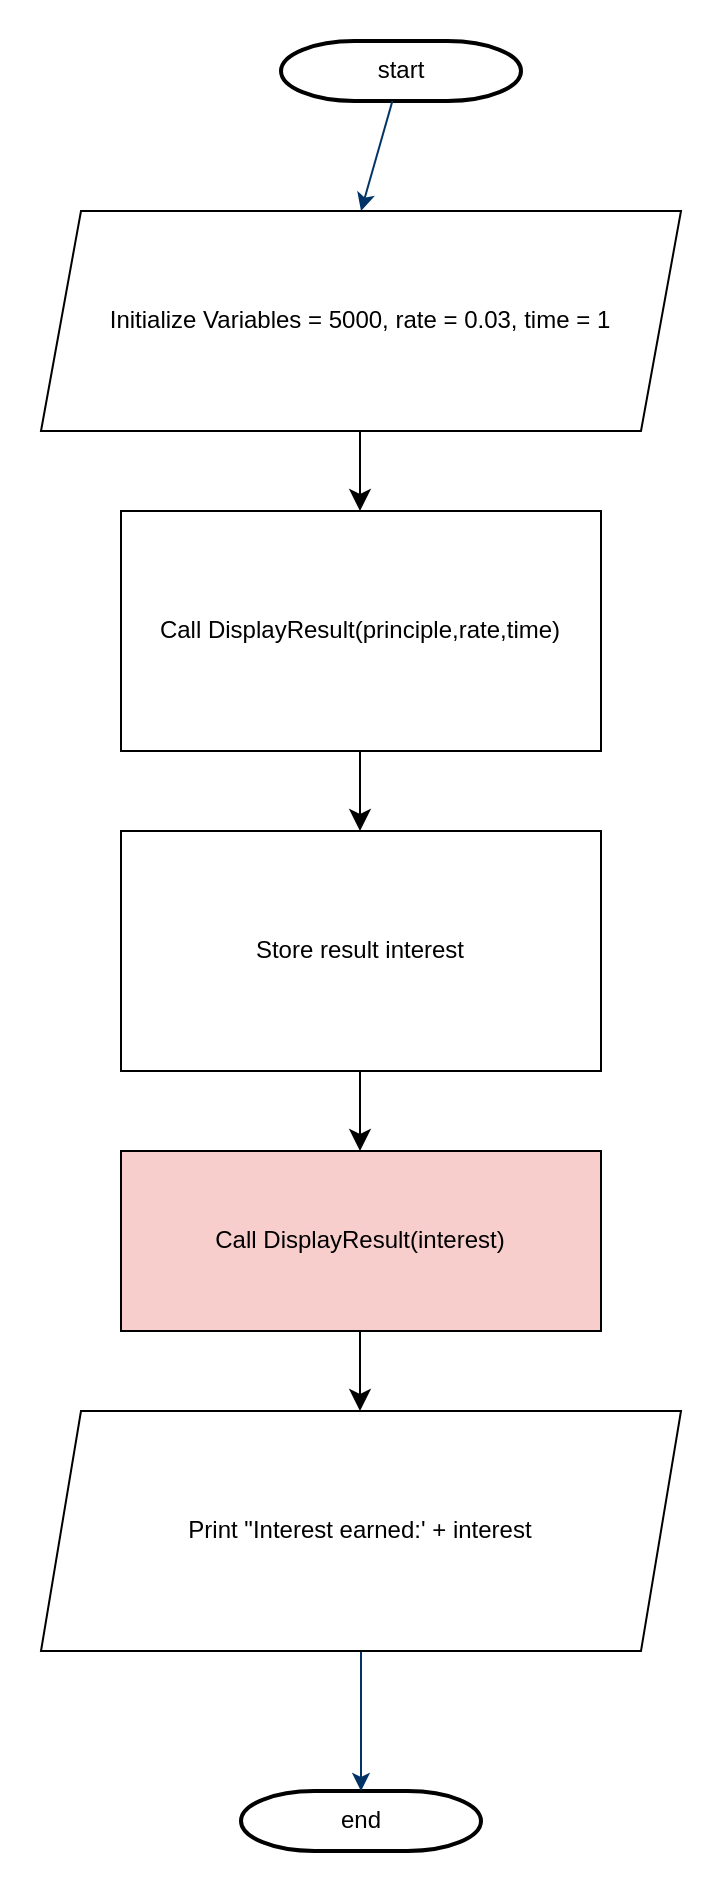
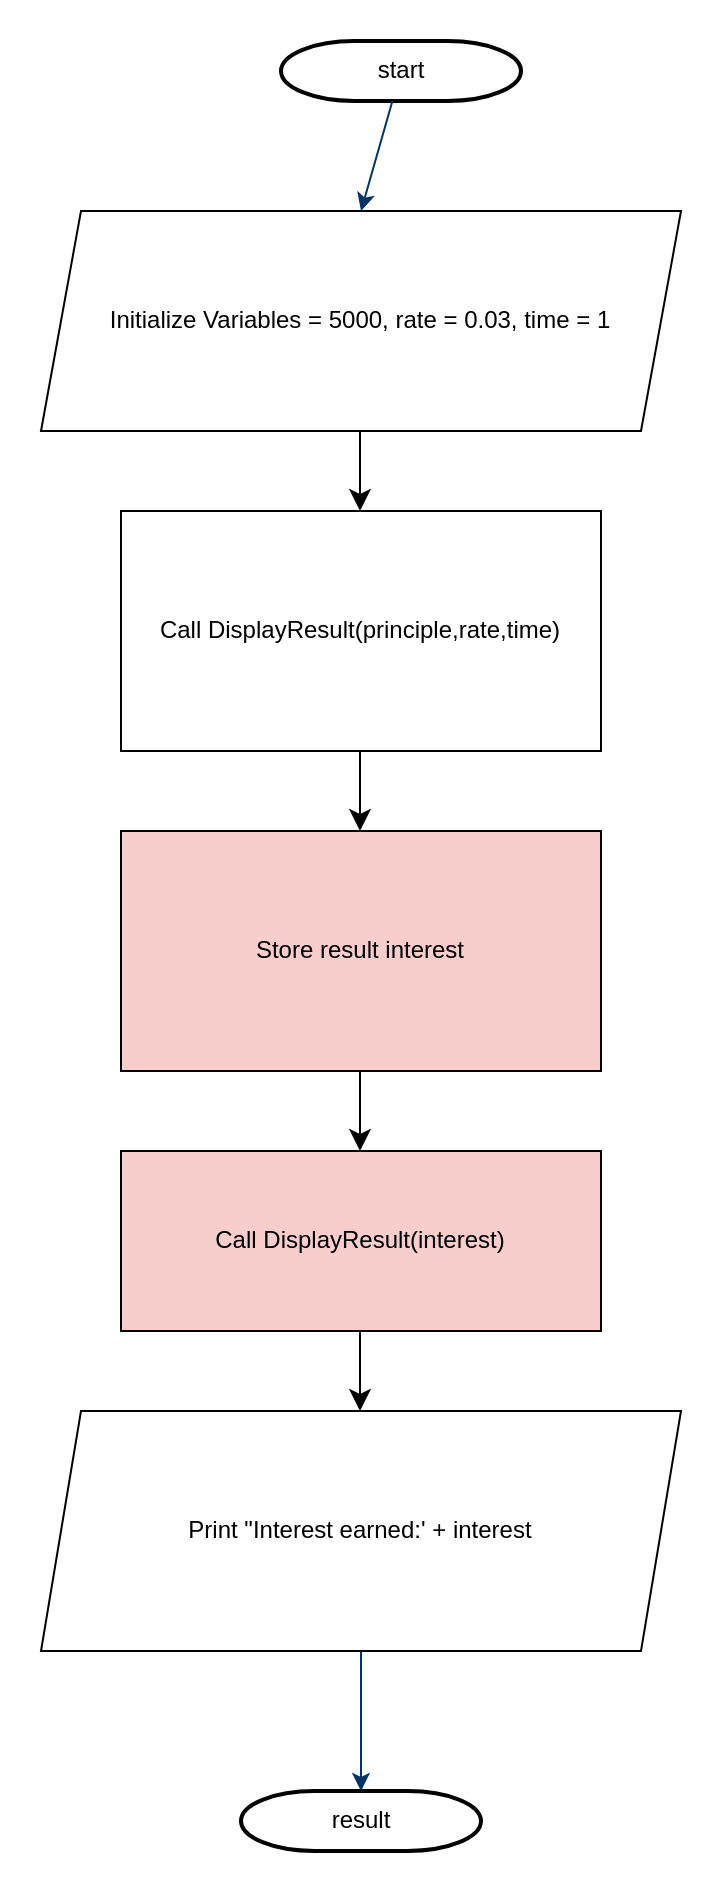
(361, 951) -> (361, 951)
(362, 1821) -> (362, 1821)
